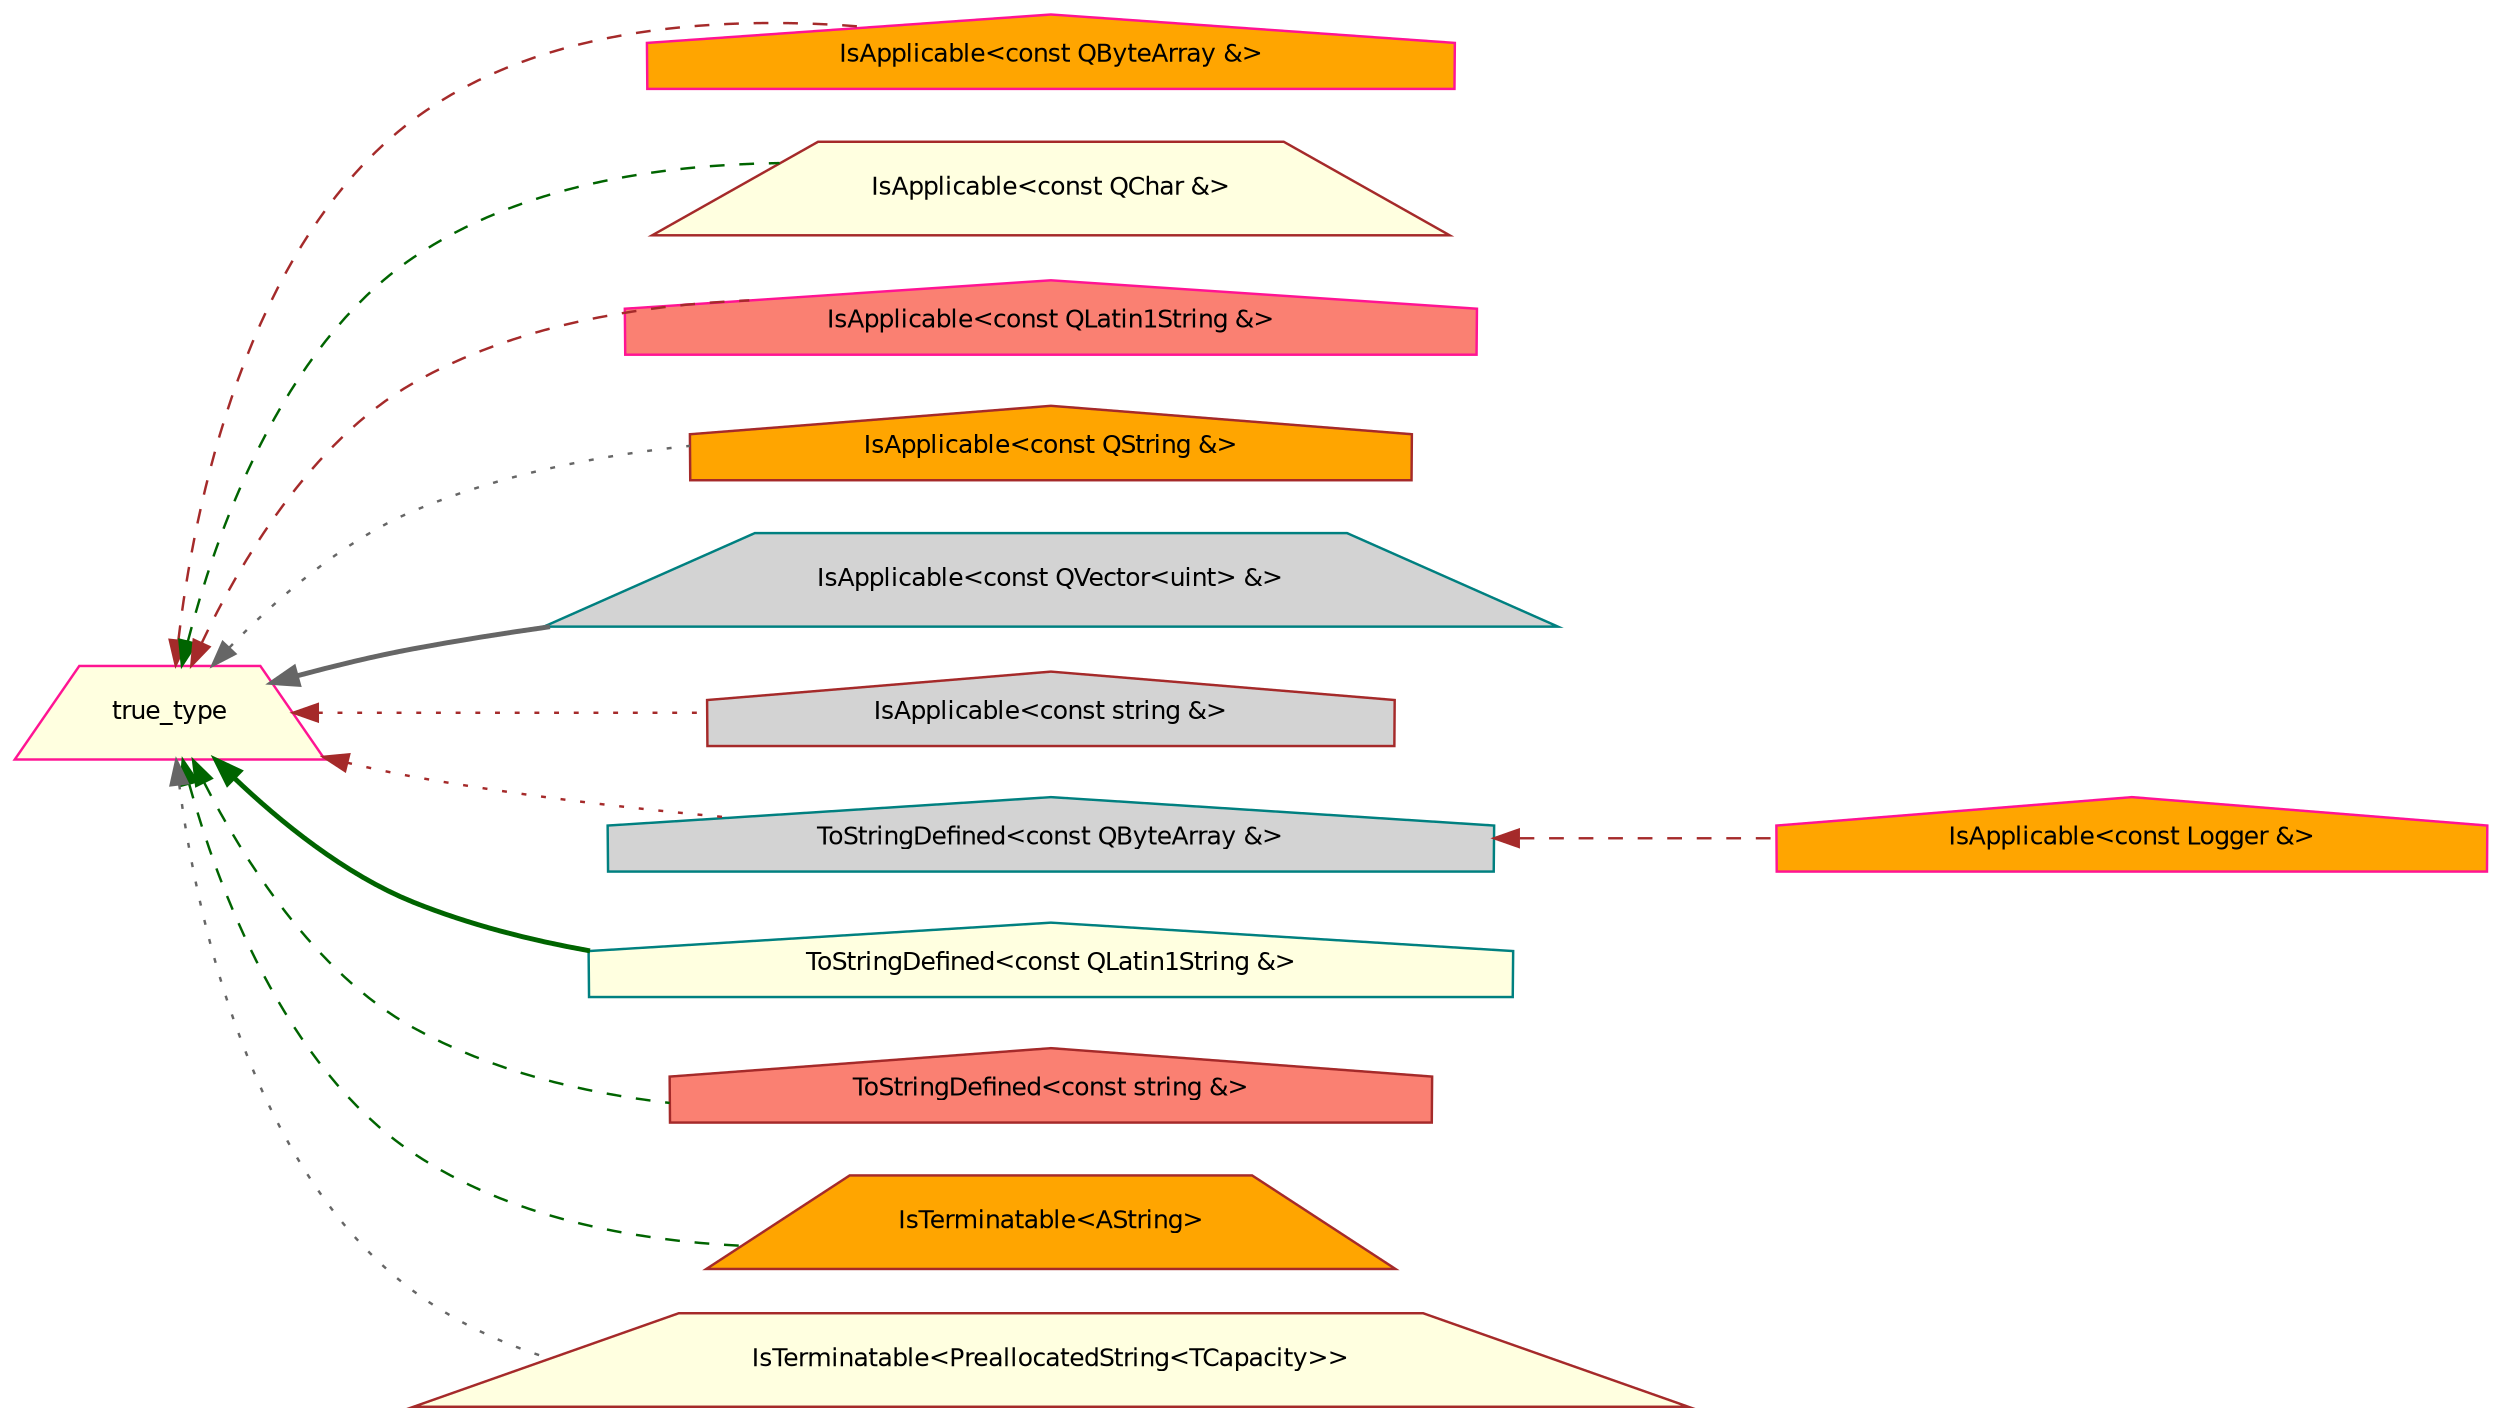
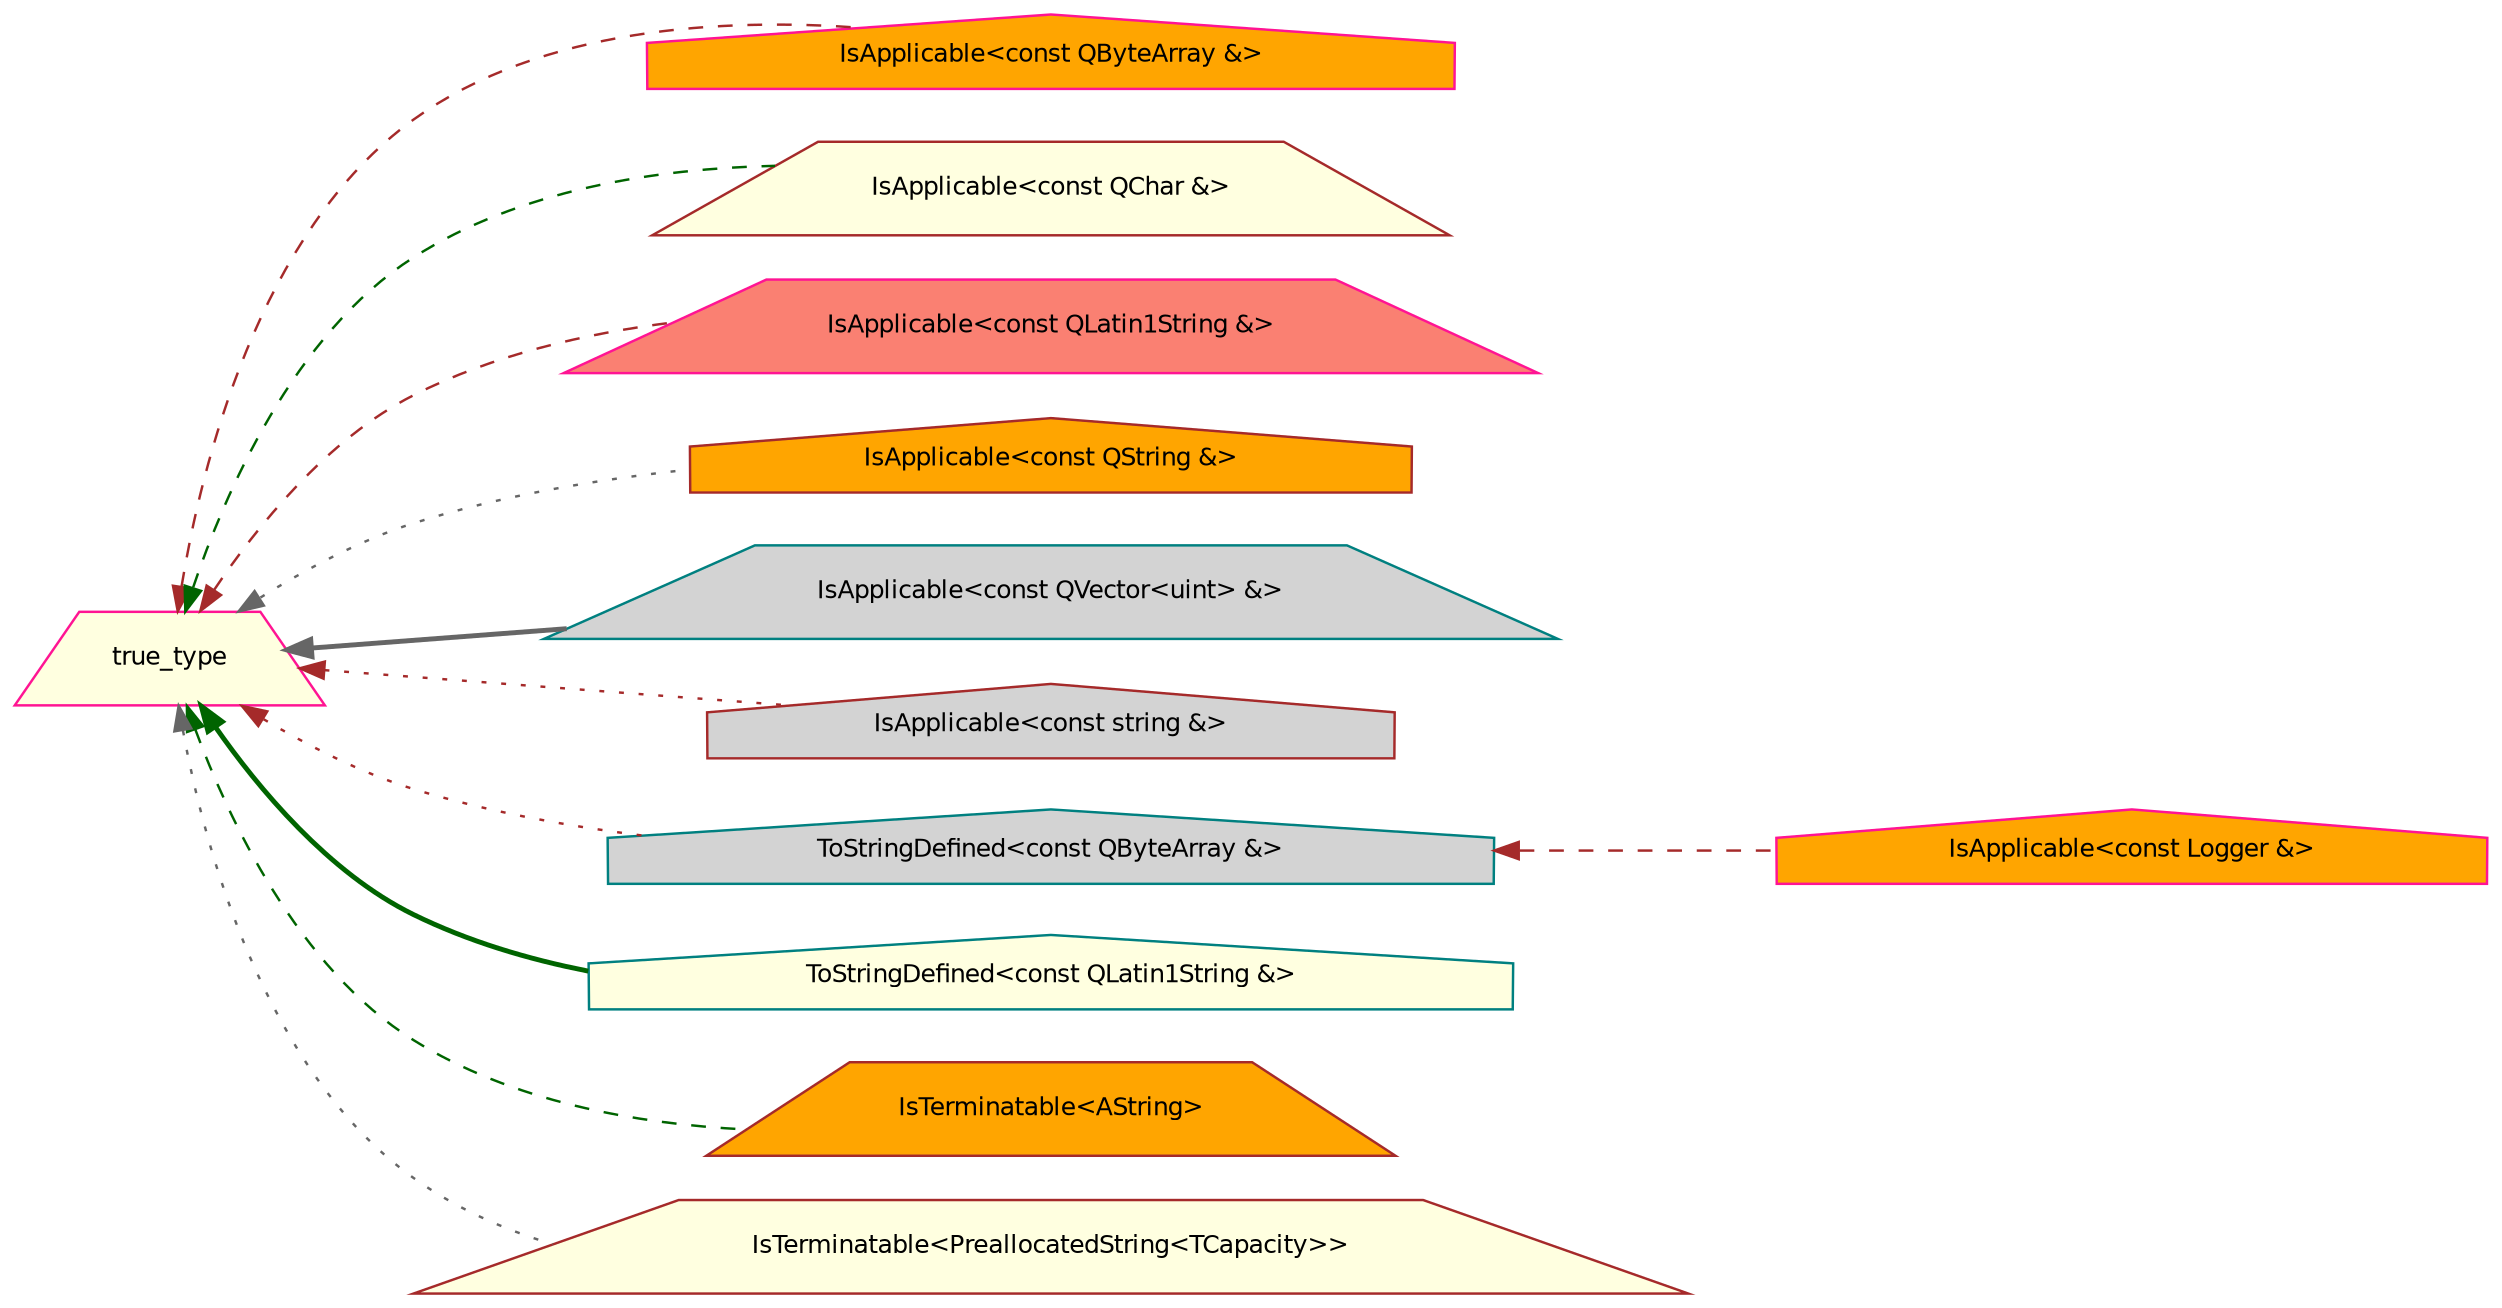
(1051, 321) -> (1051, 326)
(1051, 1089) -> none
